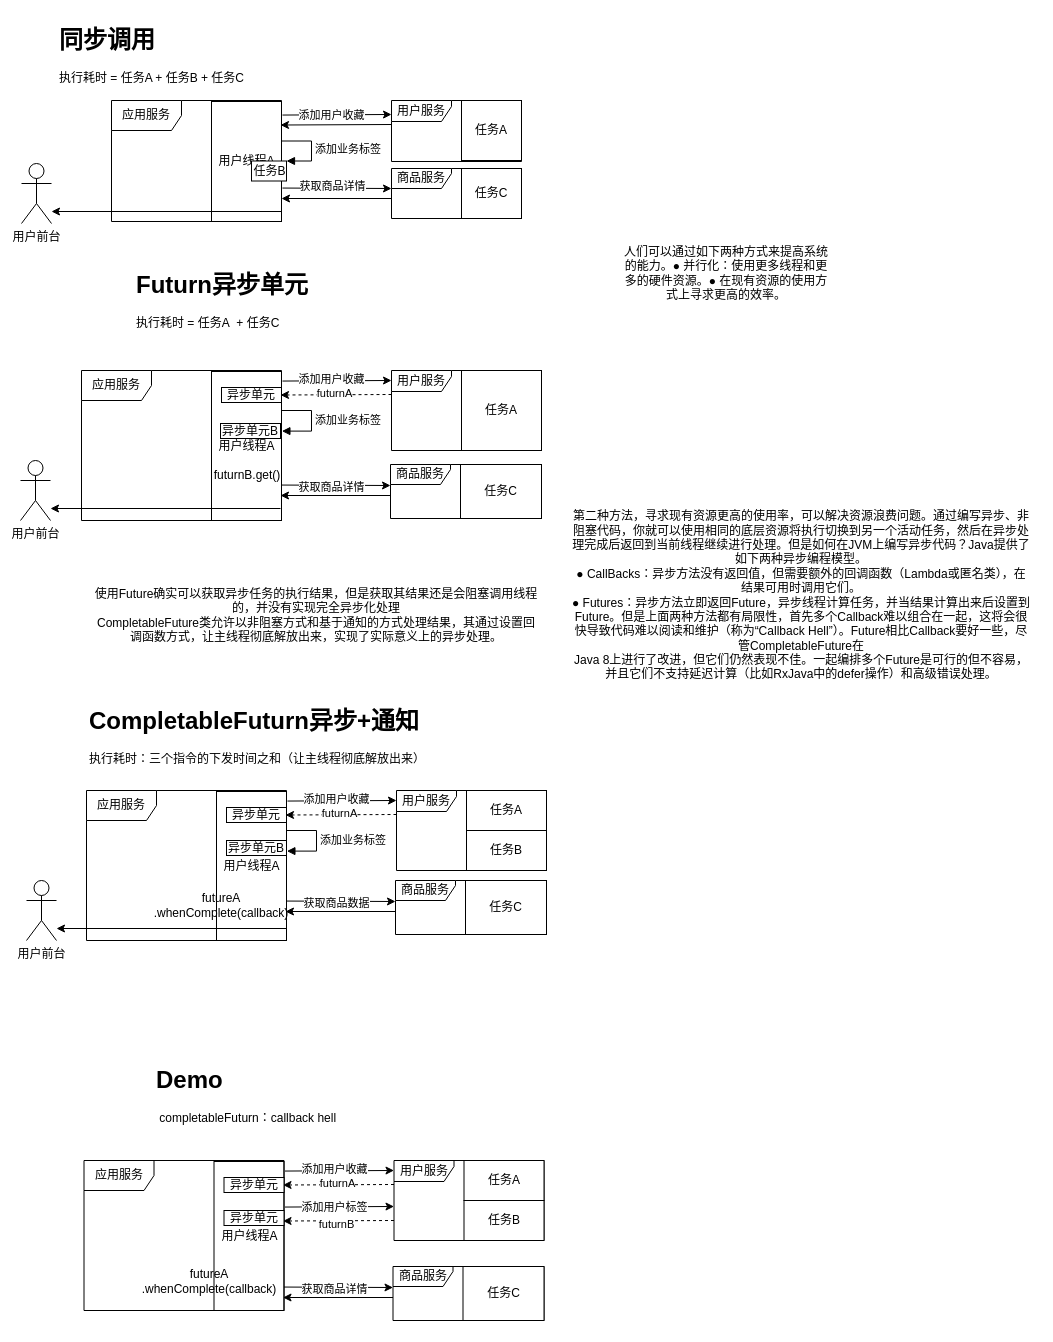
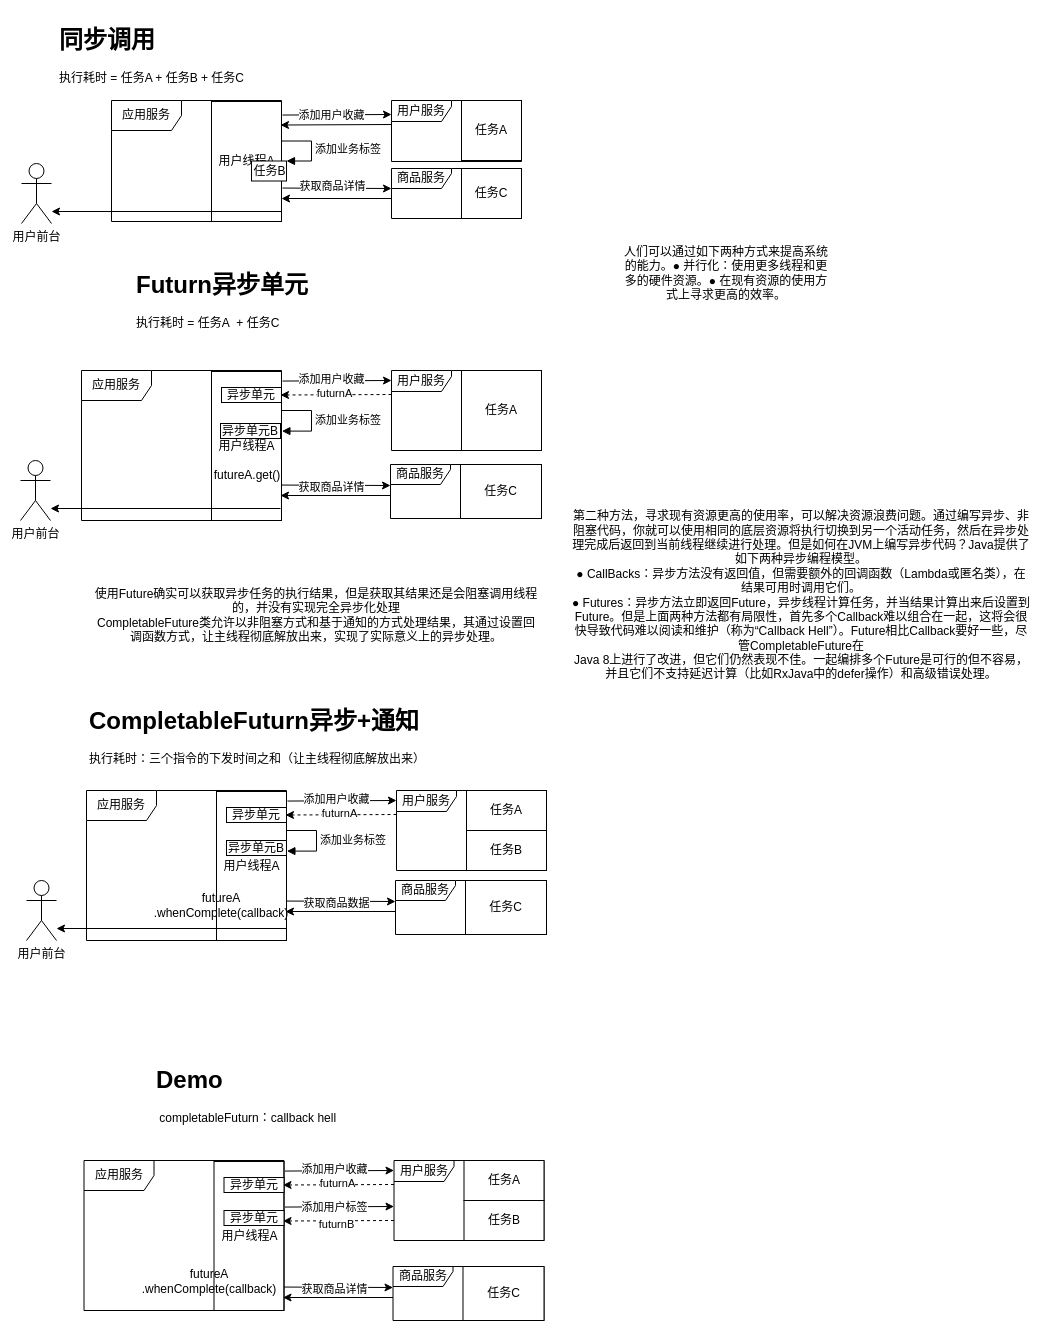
(248, 476) -> (248, 476)
